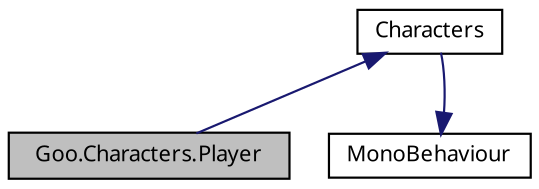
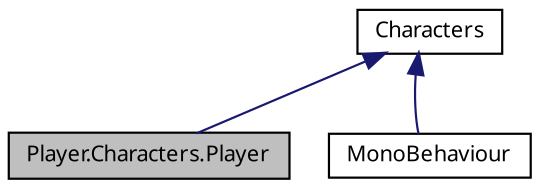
(444, 83) -> (415, 105)
(149, 156) -> (149, 156)
